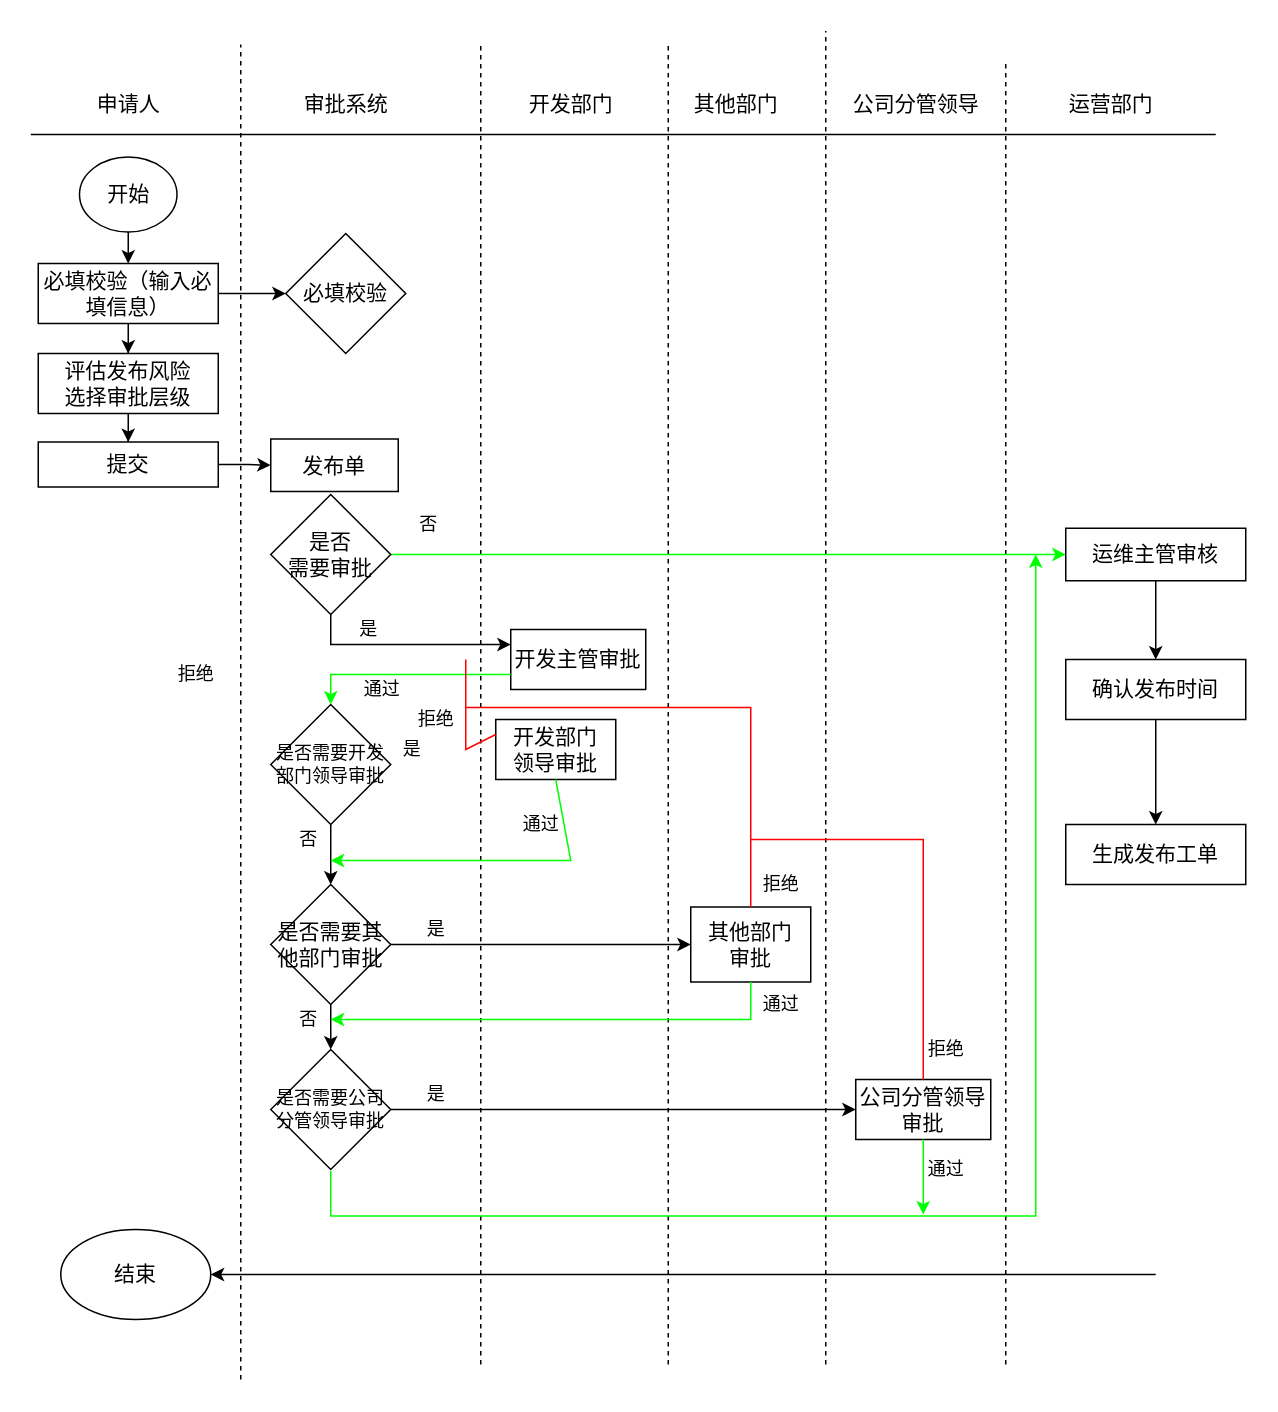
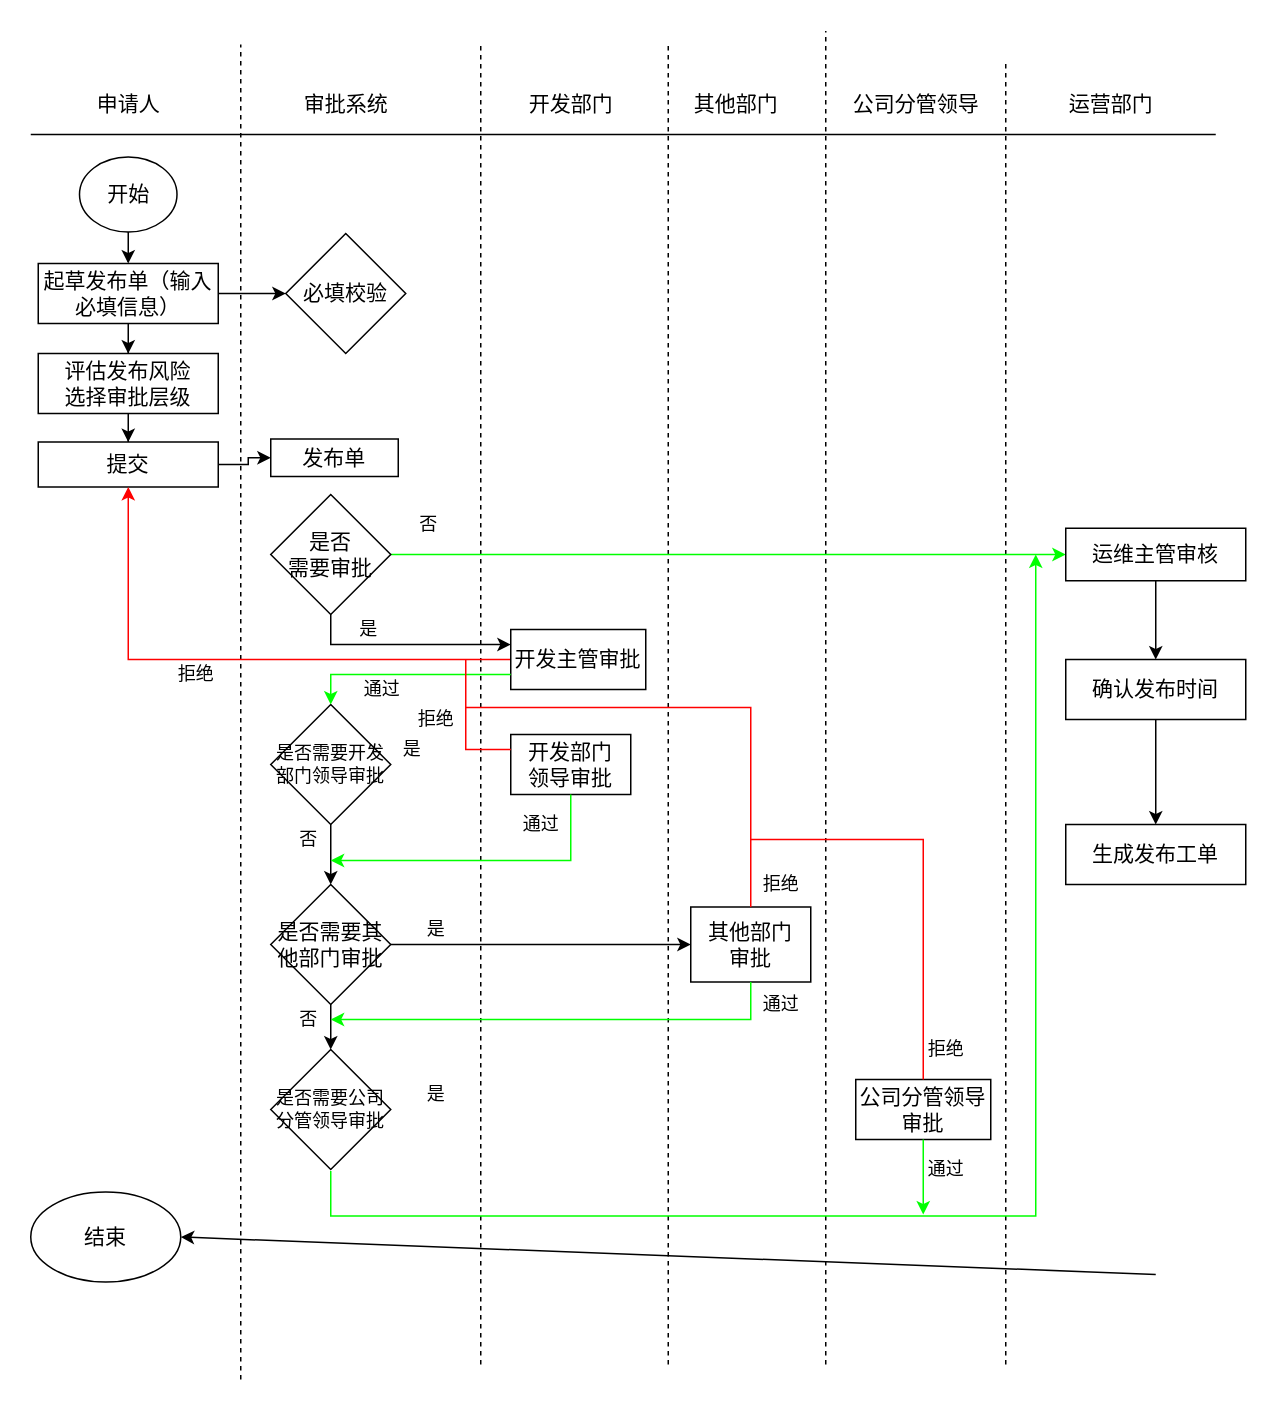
(128, 293) -> (128, 293)
(335, 465) -> (335, 458)
none -> (237, 659)
(556, 749) -> (571, 764)
(618, 1109) -> none
(136, 1274) -> (106, 1237)
